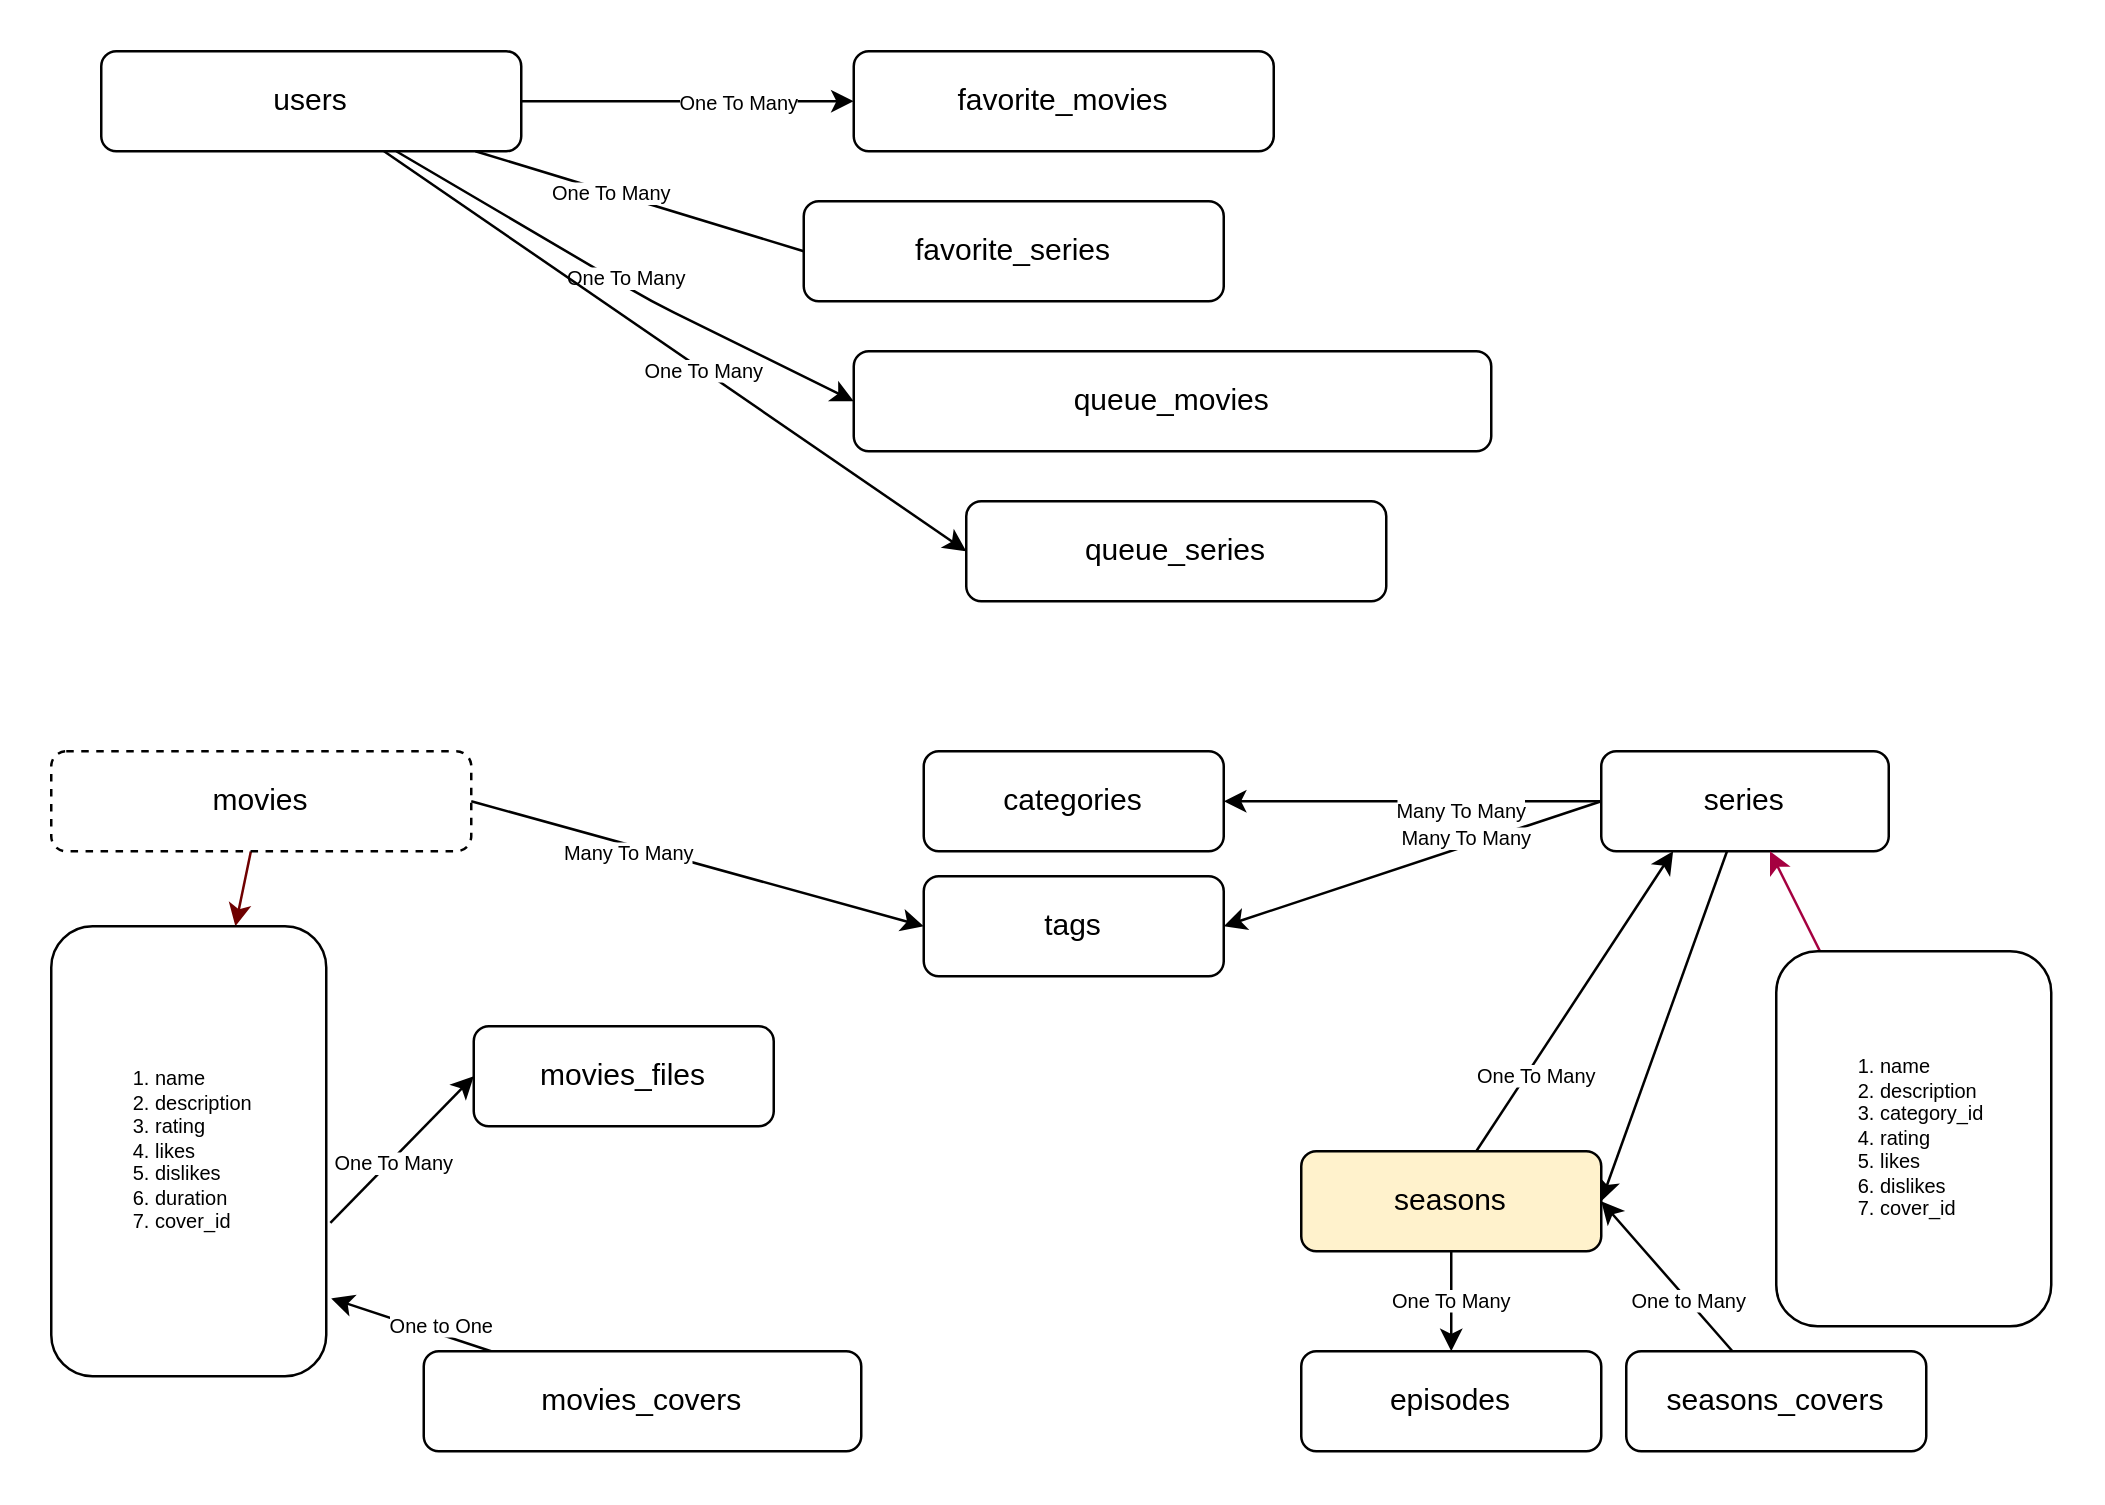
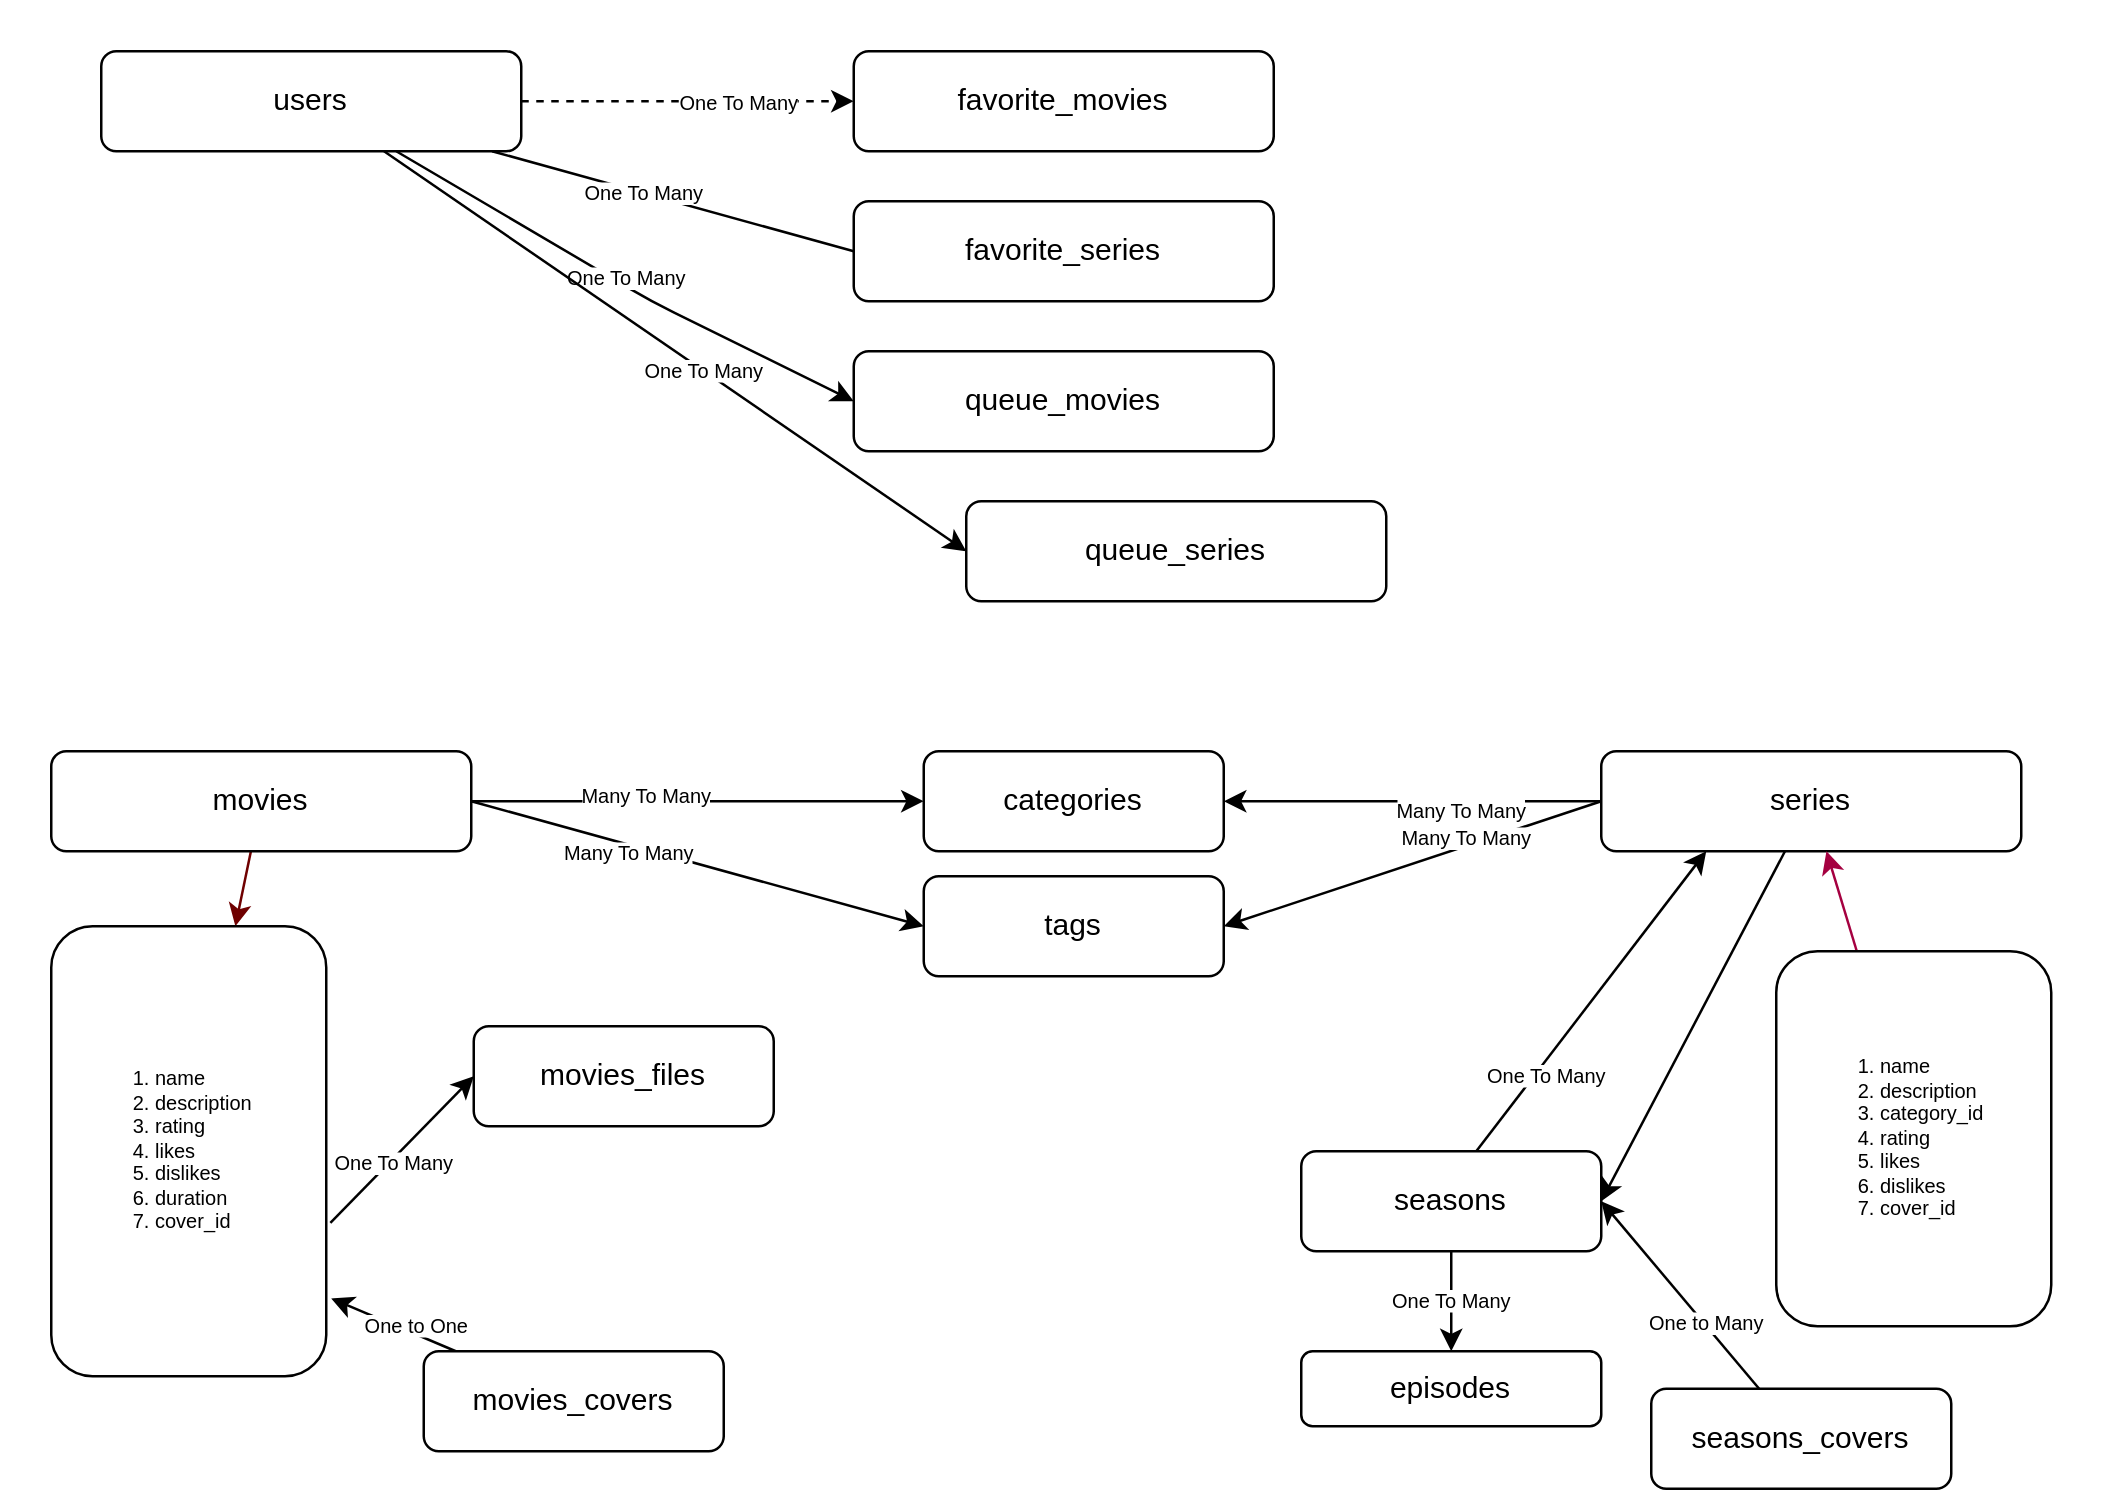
(603, 101) -> (603, 101)
(1014, 251) -> (1064, 251)
(1173, 401) -> (1064, 401)
(261, 801) -> (261, 801)
none -> (774, 801)
(1745, 801) -> (1811, 801)
(1451, 1201) -> (1451, 1201)
(643, 1401) -> (574, 1401)
(1451, 1401) -> (1451, 1389)
(1776, 1401) -> (1801, 1439)
